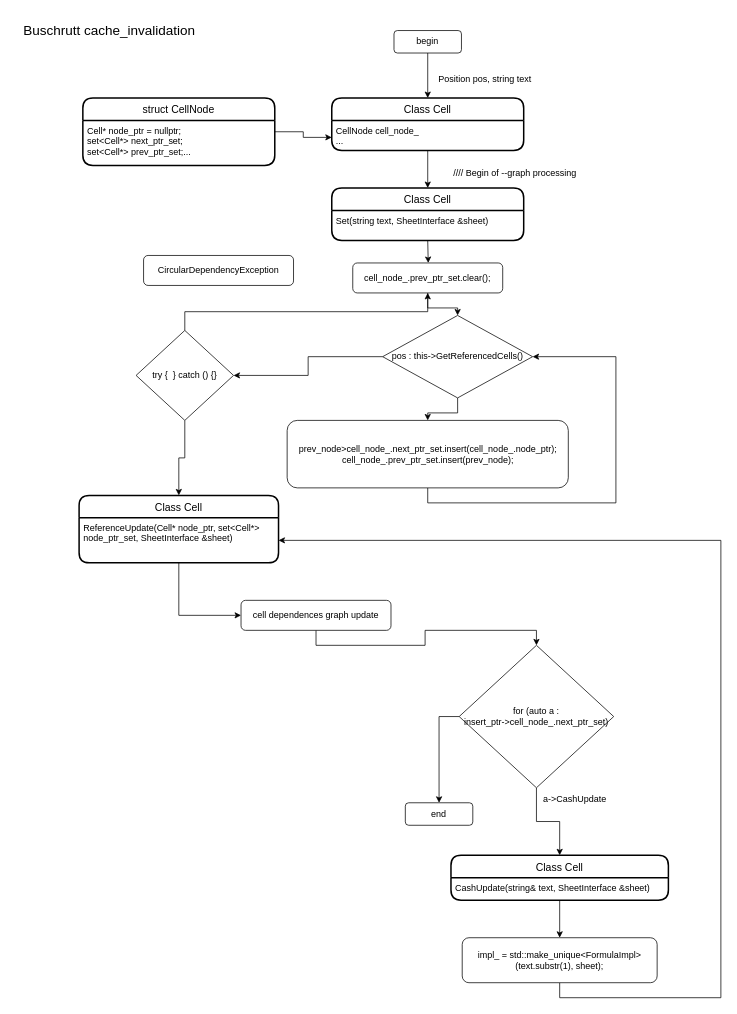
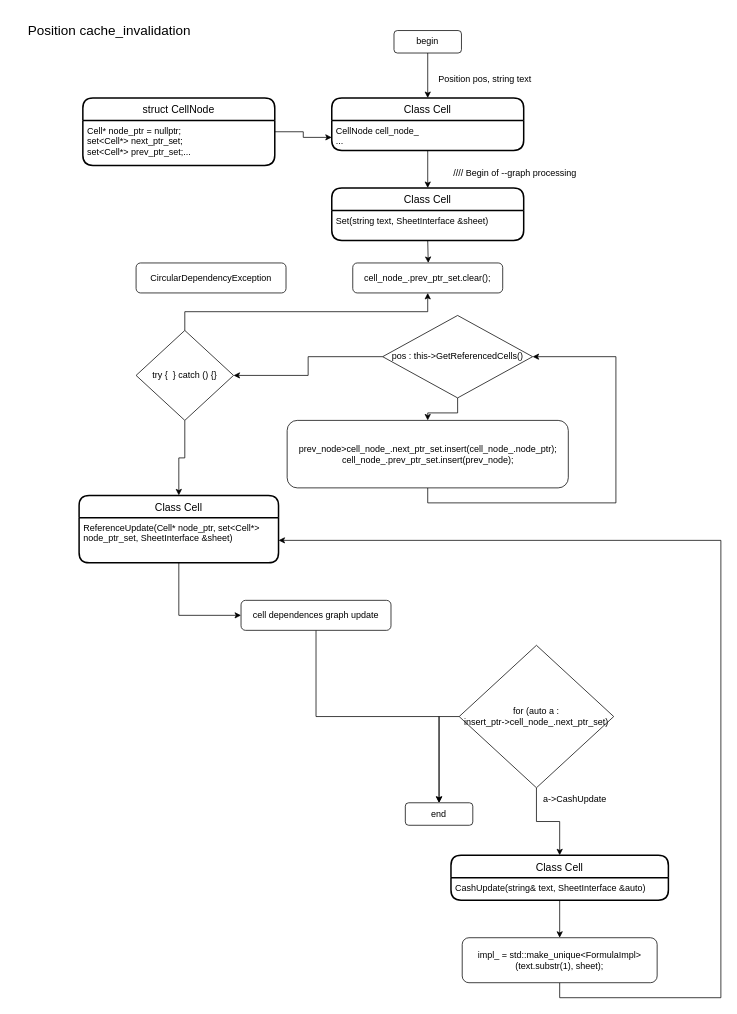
(110, 30) -> (110, 30)
(219, 270) -> (211, 278)
(456, 308) -> none
(484, 630) -> (340, 717)
(568, 888) -> (565, 888)
